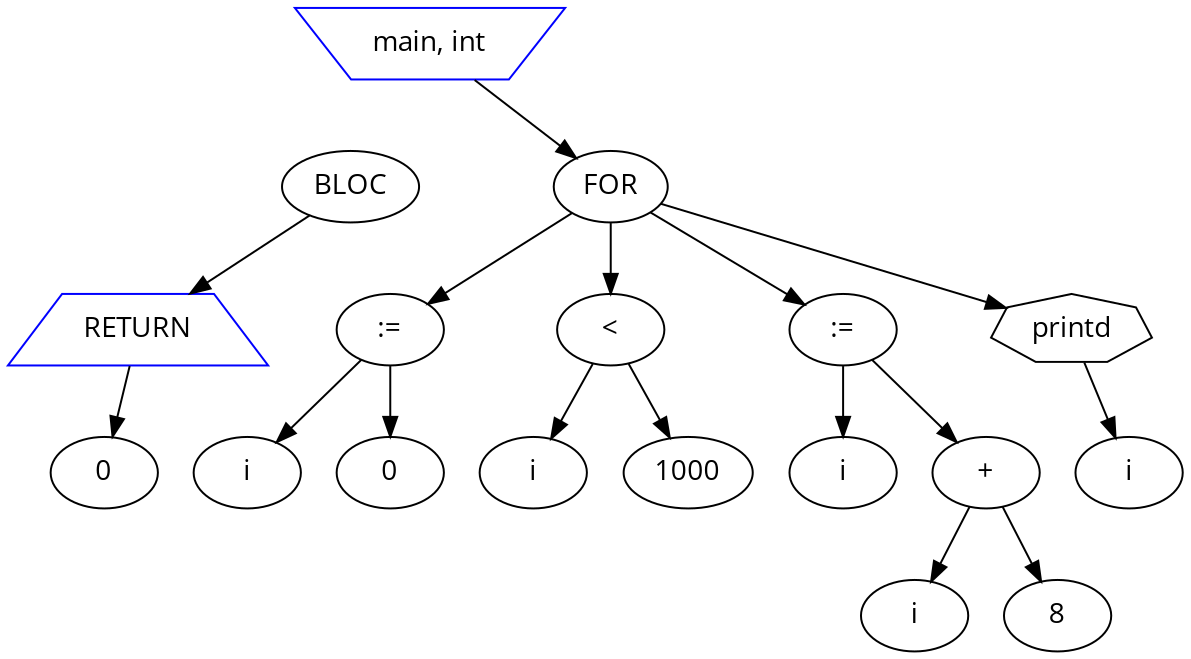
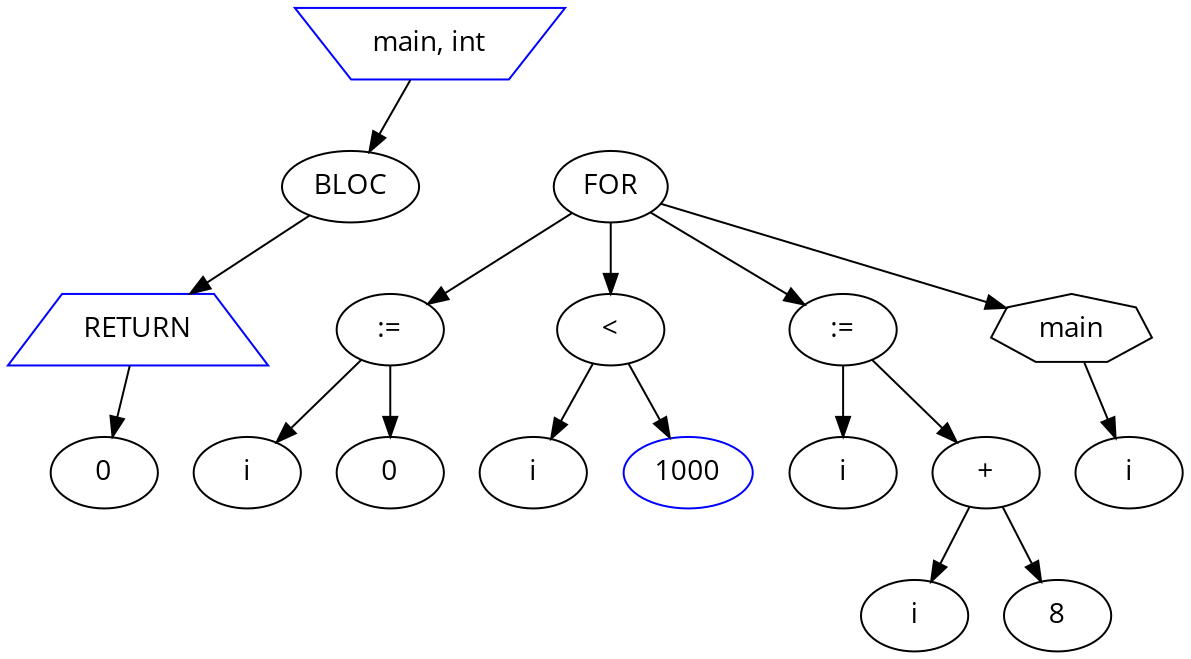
(517, 113) -> (395, 107)
(1072, 330) -> (1072, 330)
(688, 473) -> (688, 473)
